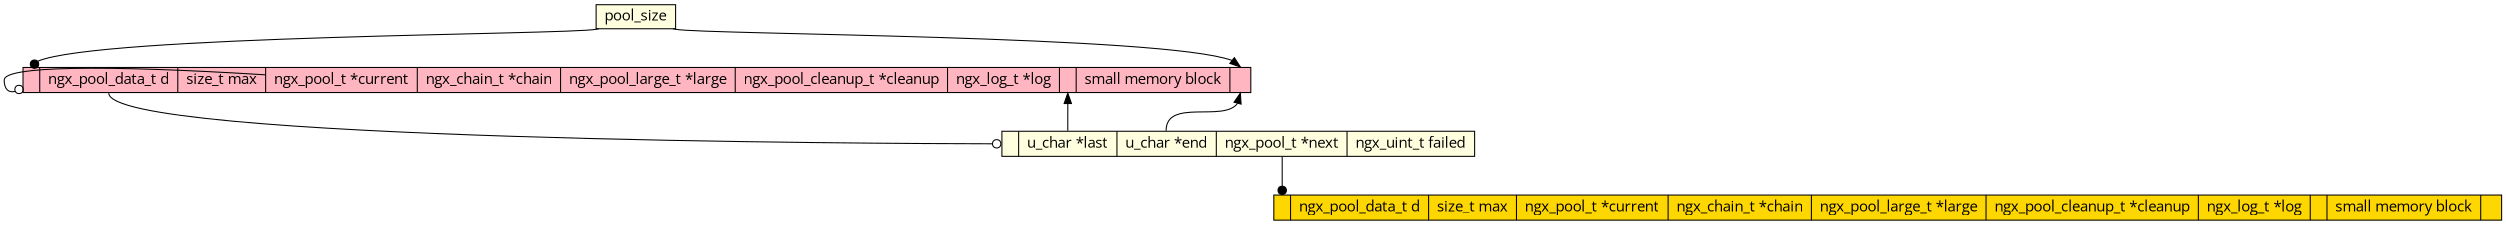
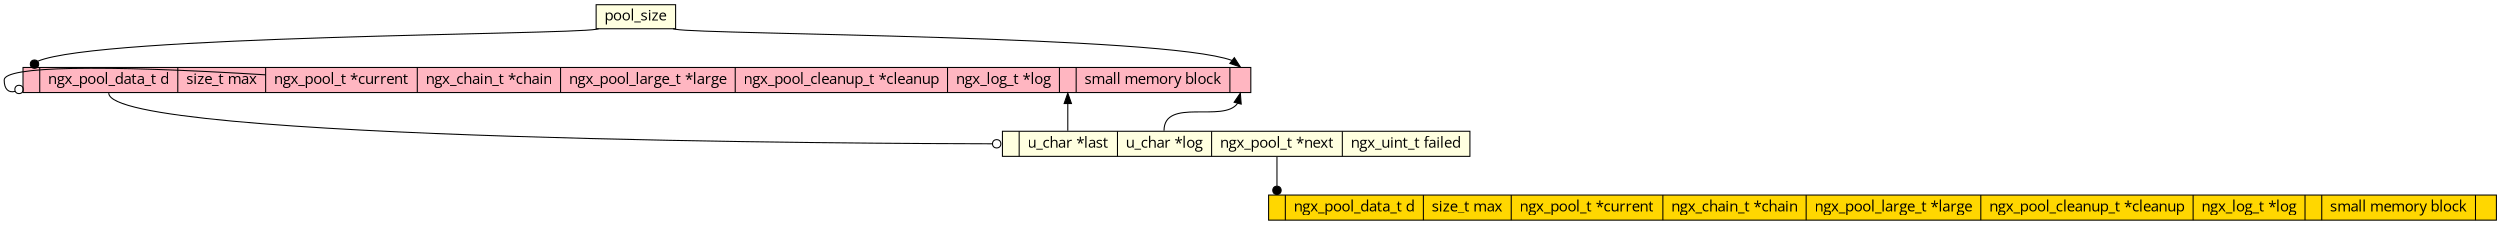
(1167, 143) -> (1165, 143)
